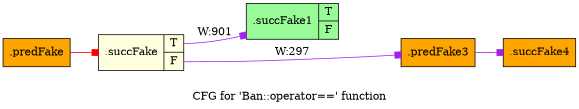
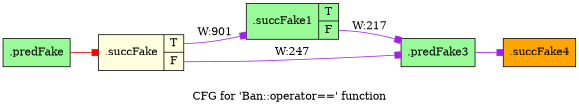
none -> (366, 33)
(292, 52) -> (292, 52)
(37, 53) -> (37, 53)
(438, 53) -> (438, 53)
